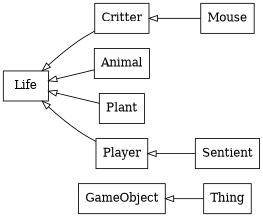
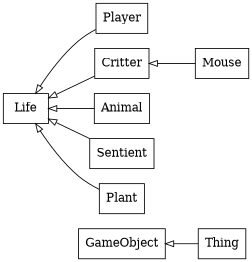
(176, 154) -> (73, 131)
